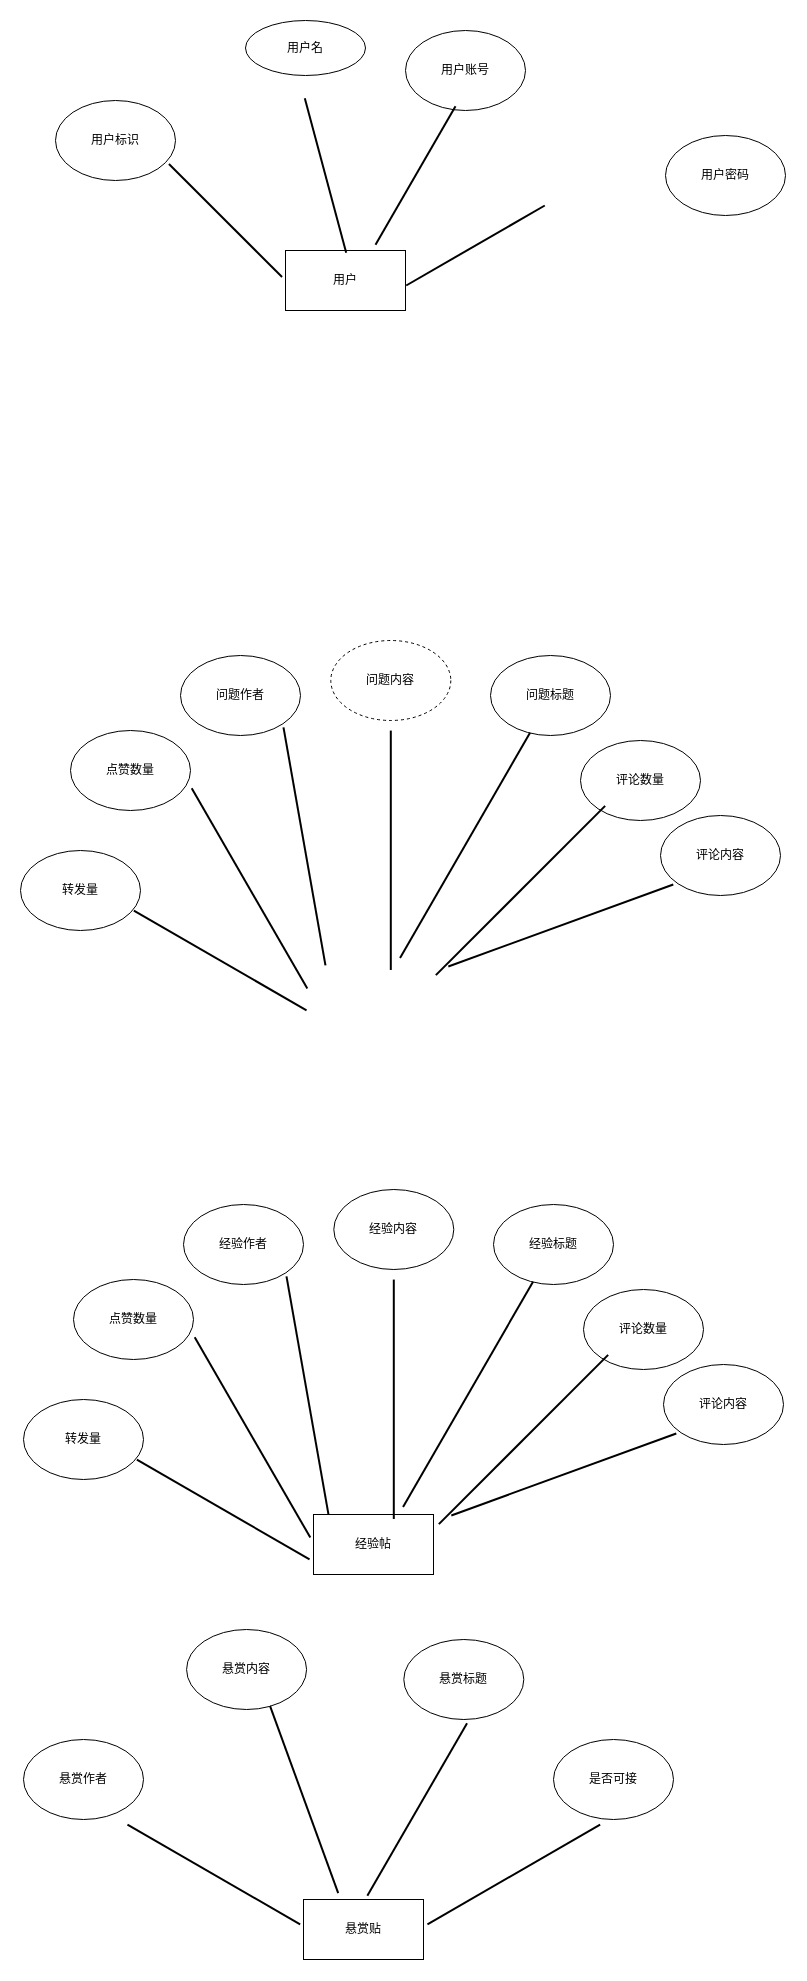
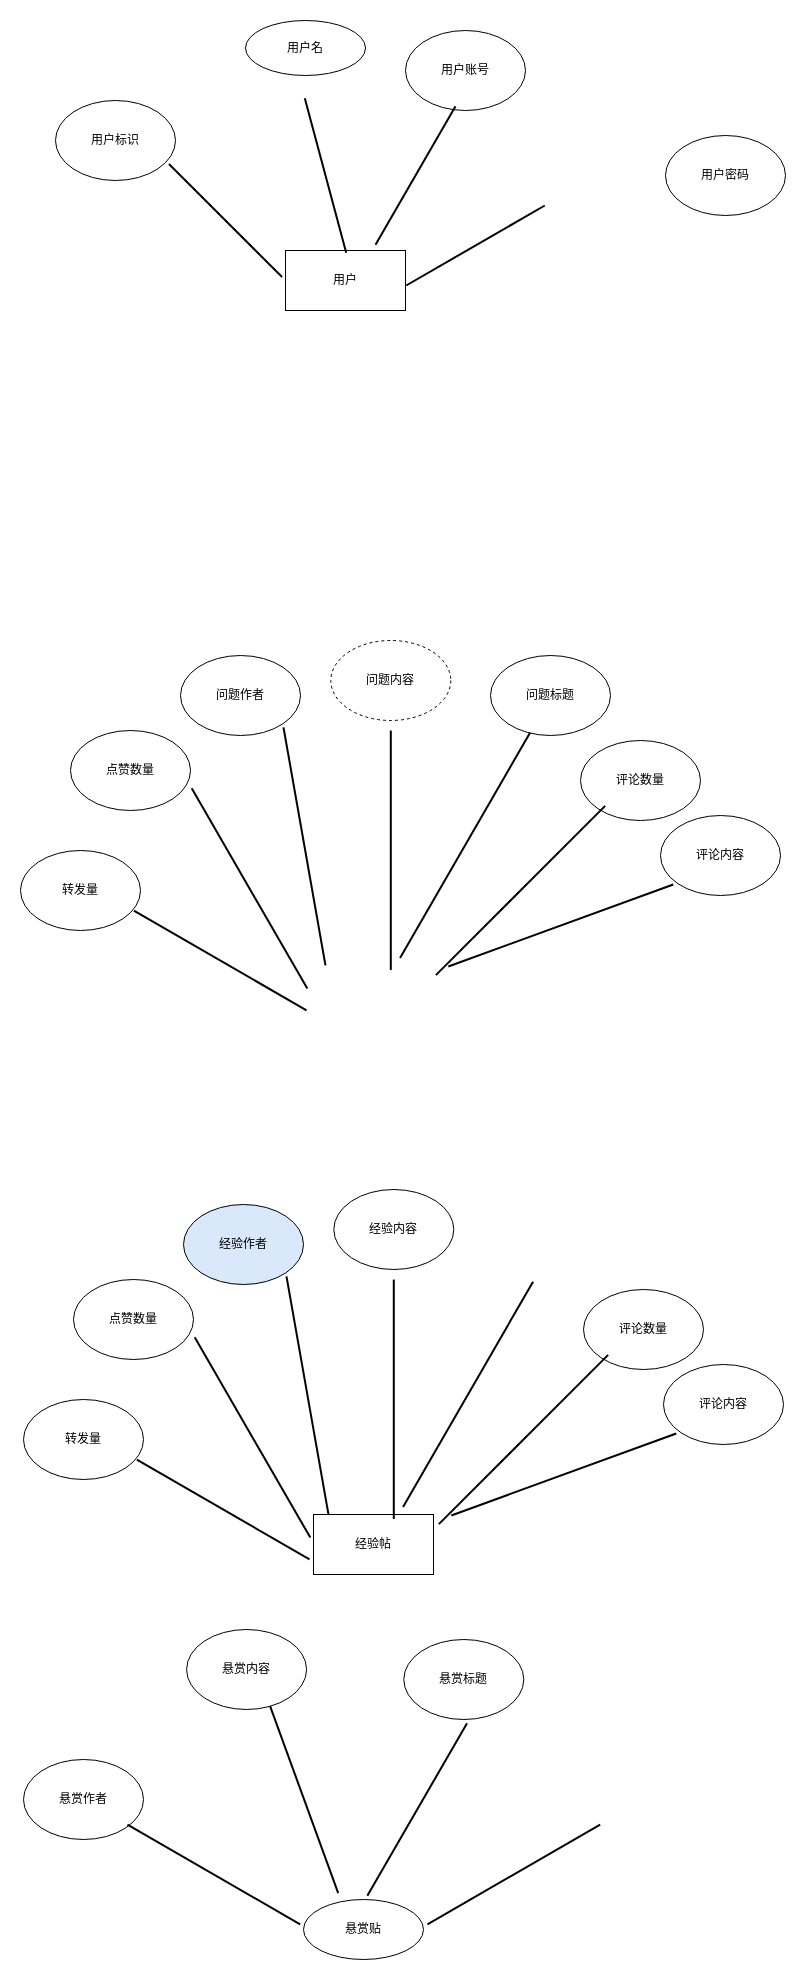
(244, 1245) -> (244, 1245)
(554, 1245) -> none
(84, 1780) -> (84, 1800)
(614, 1780) -> none
(364, 1930) -> (364, 1930)
